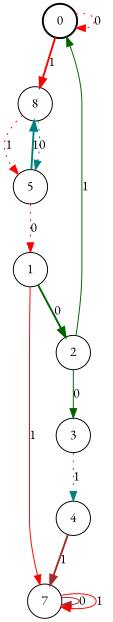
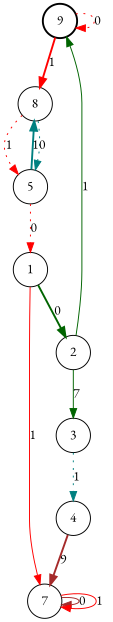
(60, 21) -> (60, 21)
(77, 394) -> (77, 394)
(63, 560) -> (63, 560)
